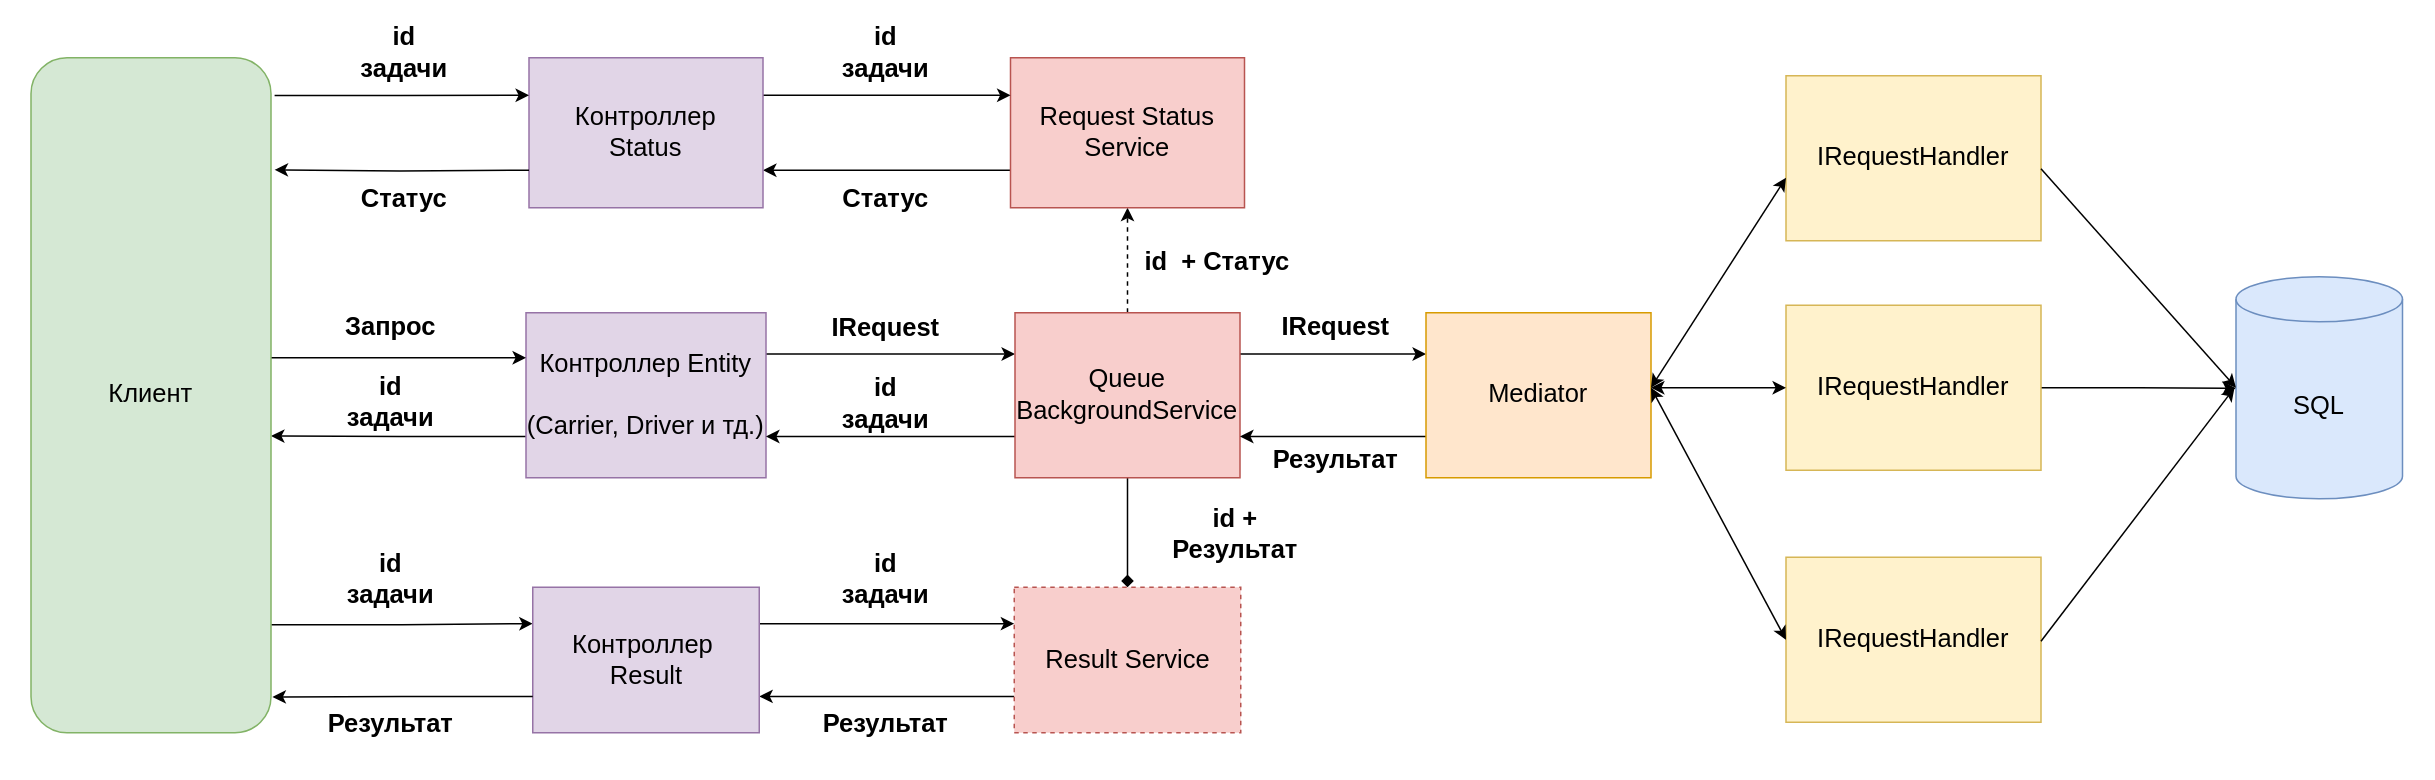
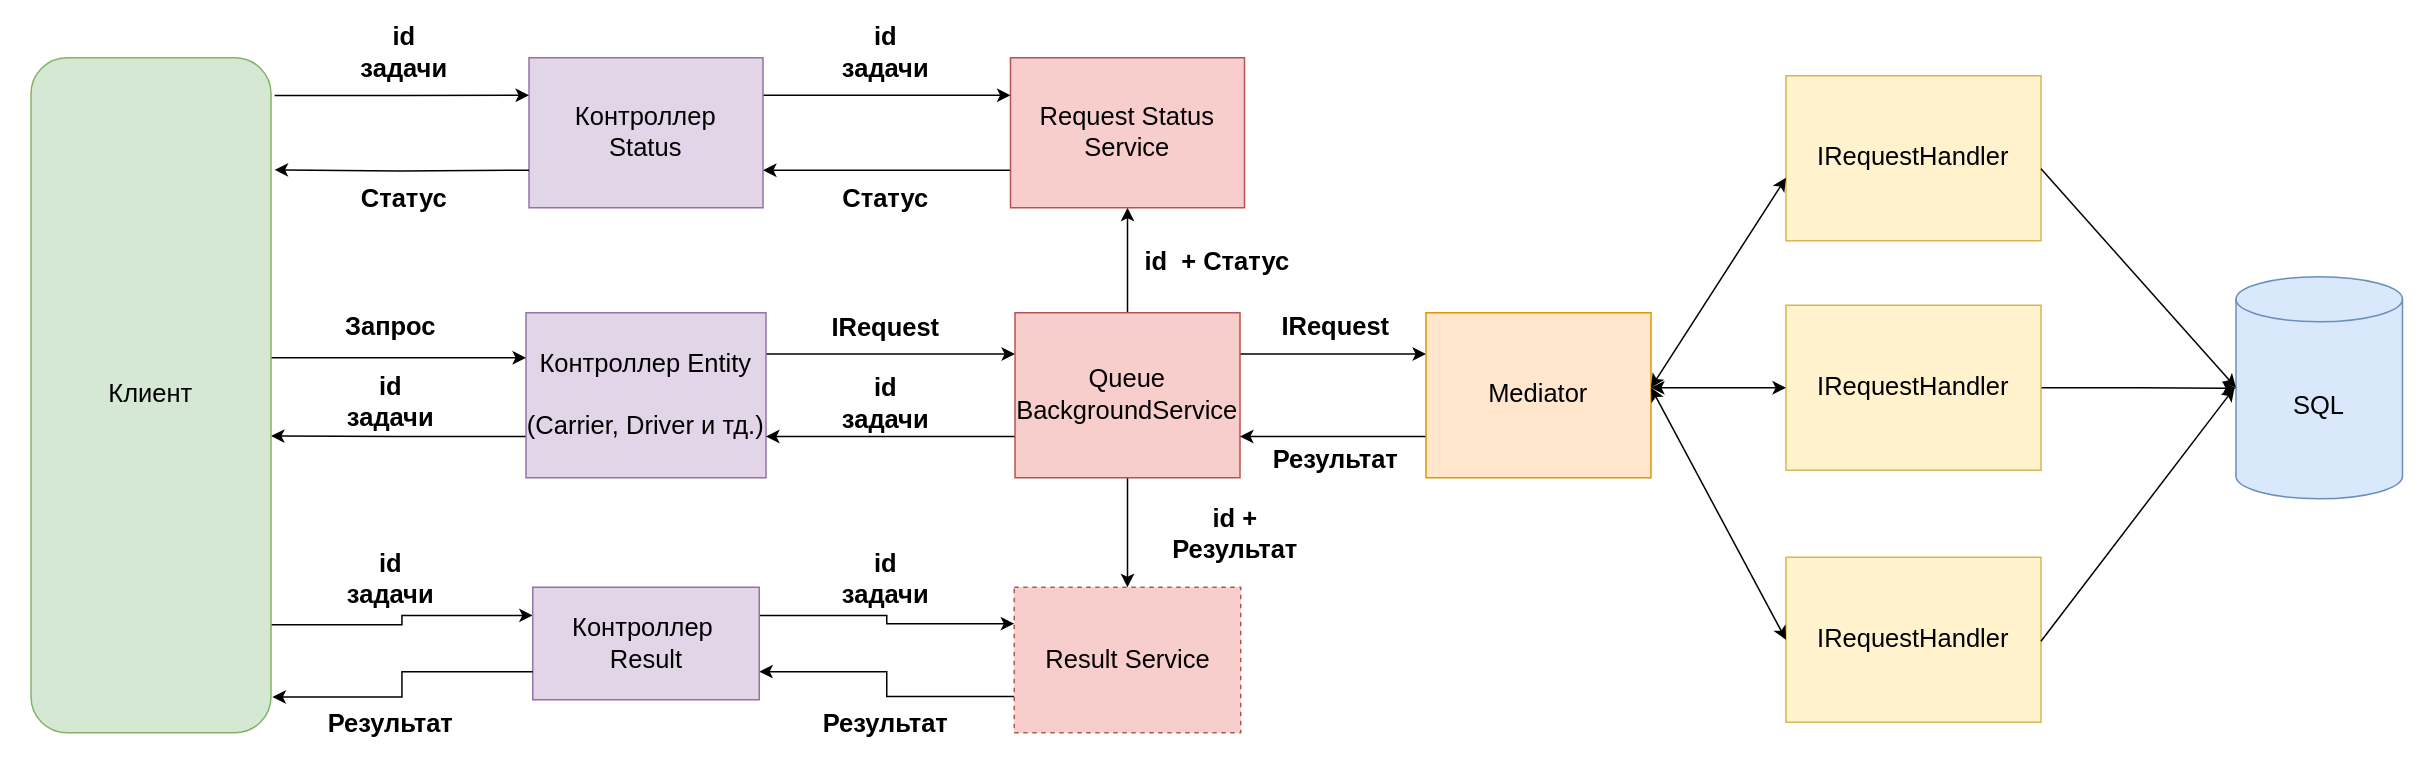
(1127, 266) -> (1127, 266)
(1127, 574) -> (1127, 575)
(646, 660) -> (646, 644)
